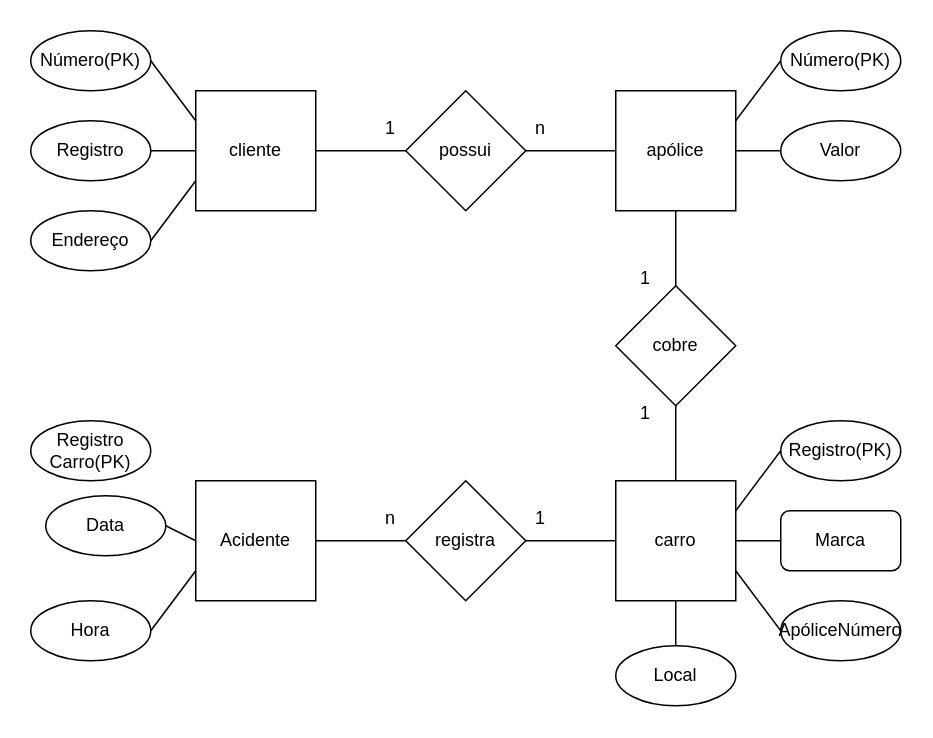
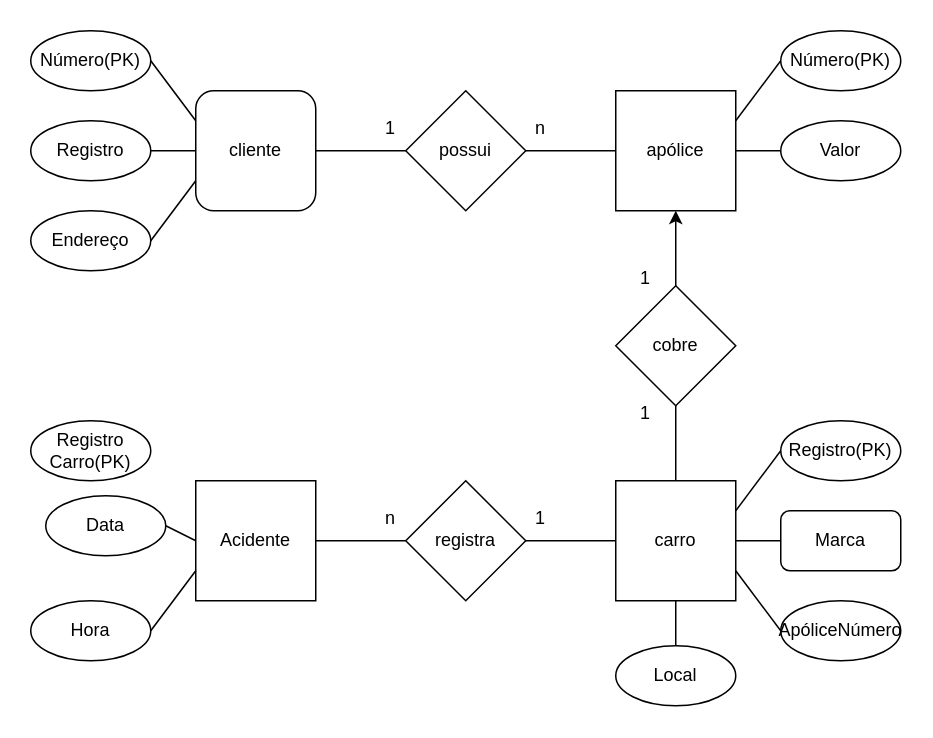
(256, 151) -> (256, 151)
(676, 217) -> (676, 222)
